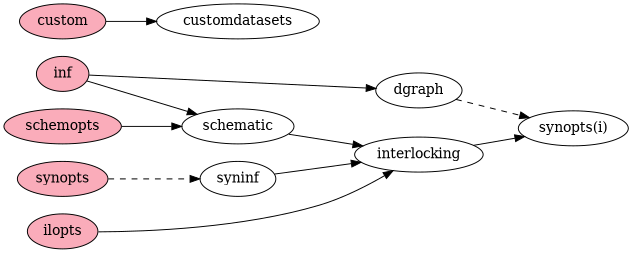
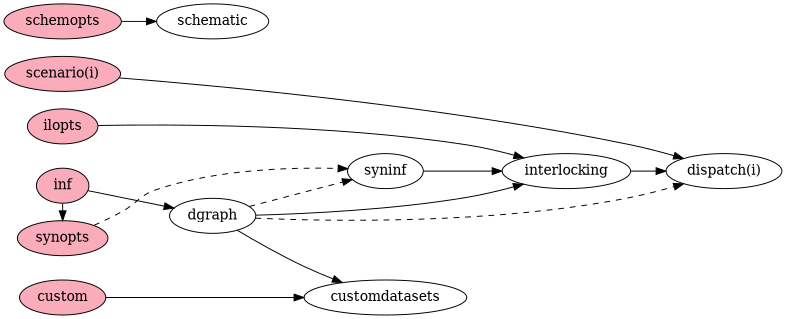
none -> (63, 74)
(137, 96) -> (63, 207)
(573, 128) -> (724, 171)
(321, 139) -> (385, 208)
none -> (296, 194)
none -> (284, 257)
